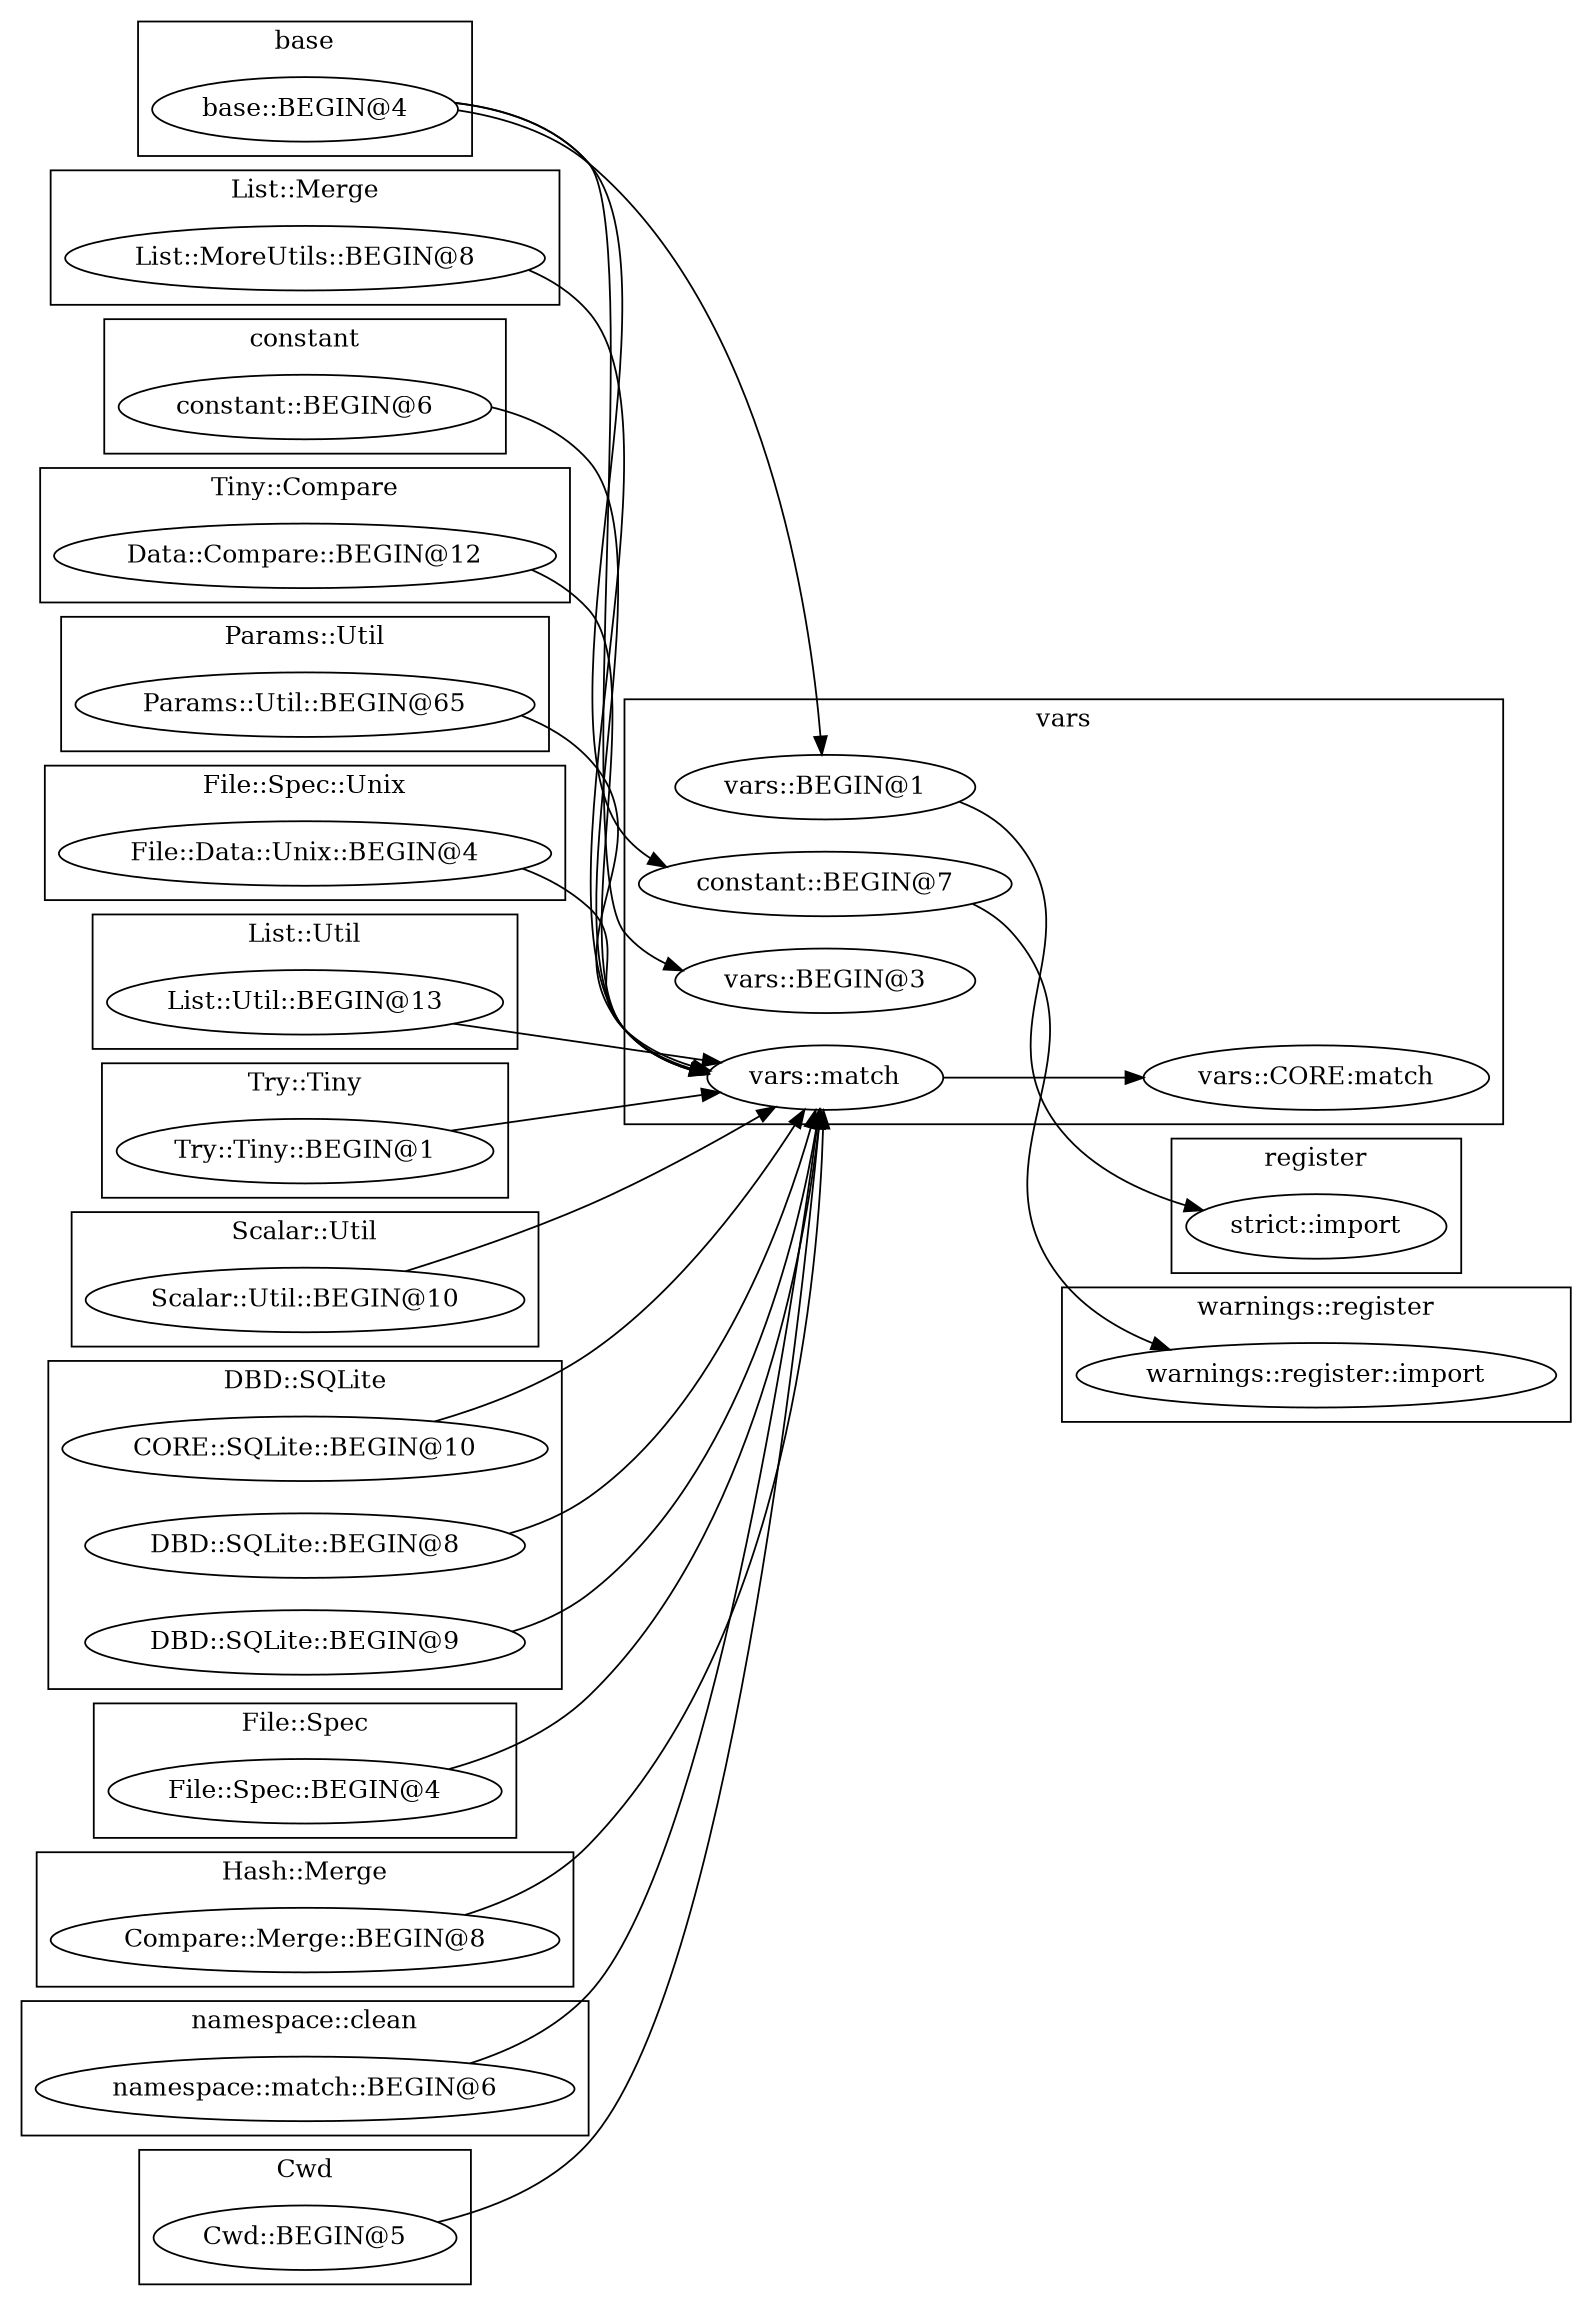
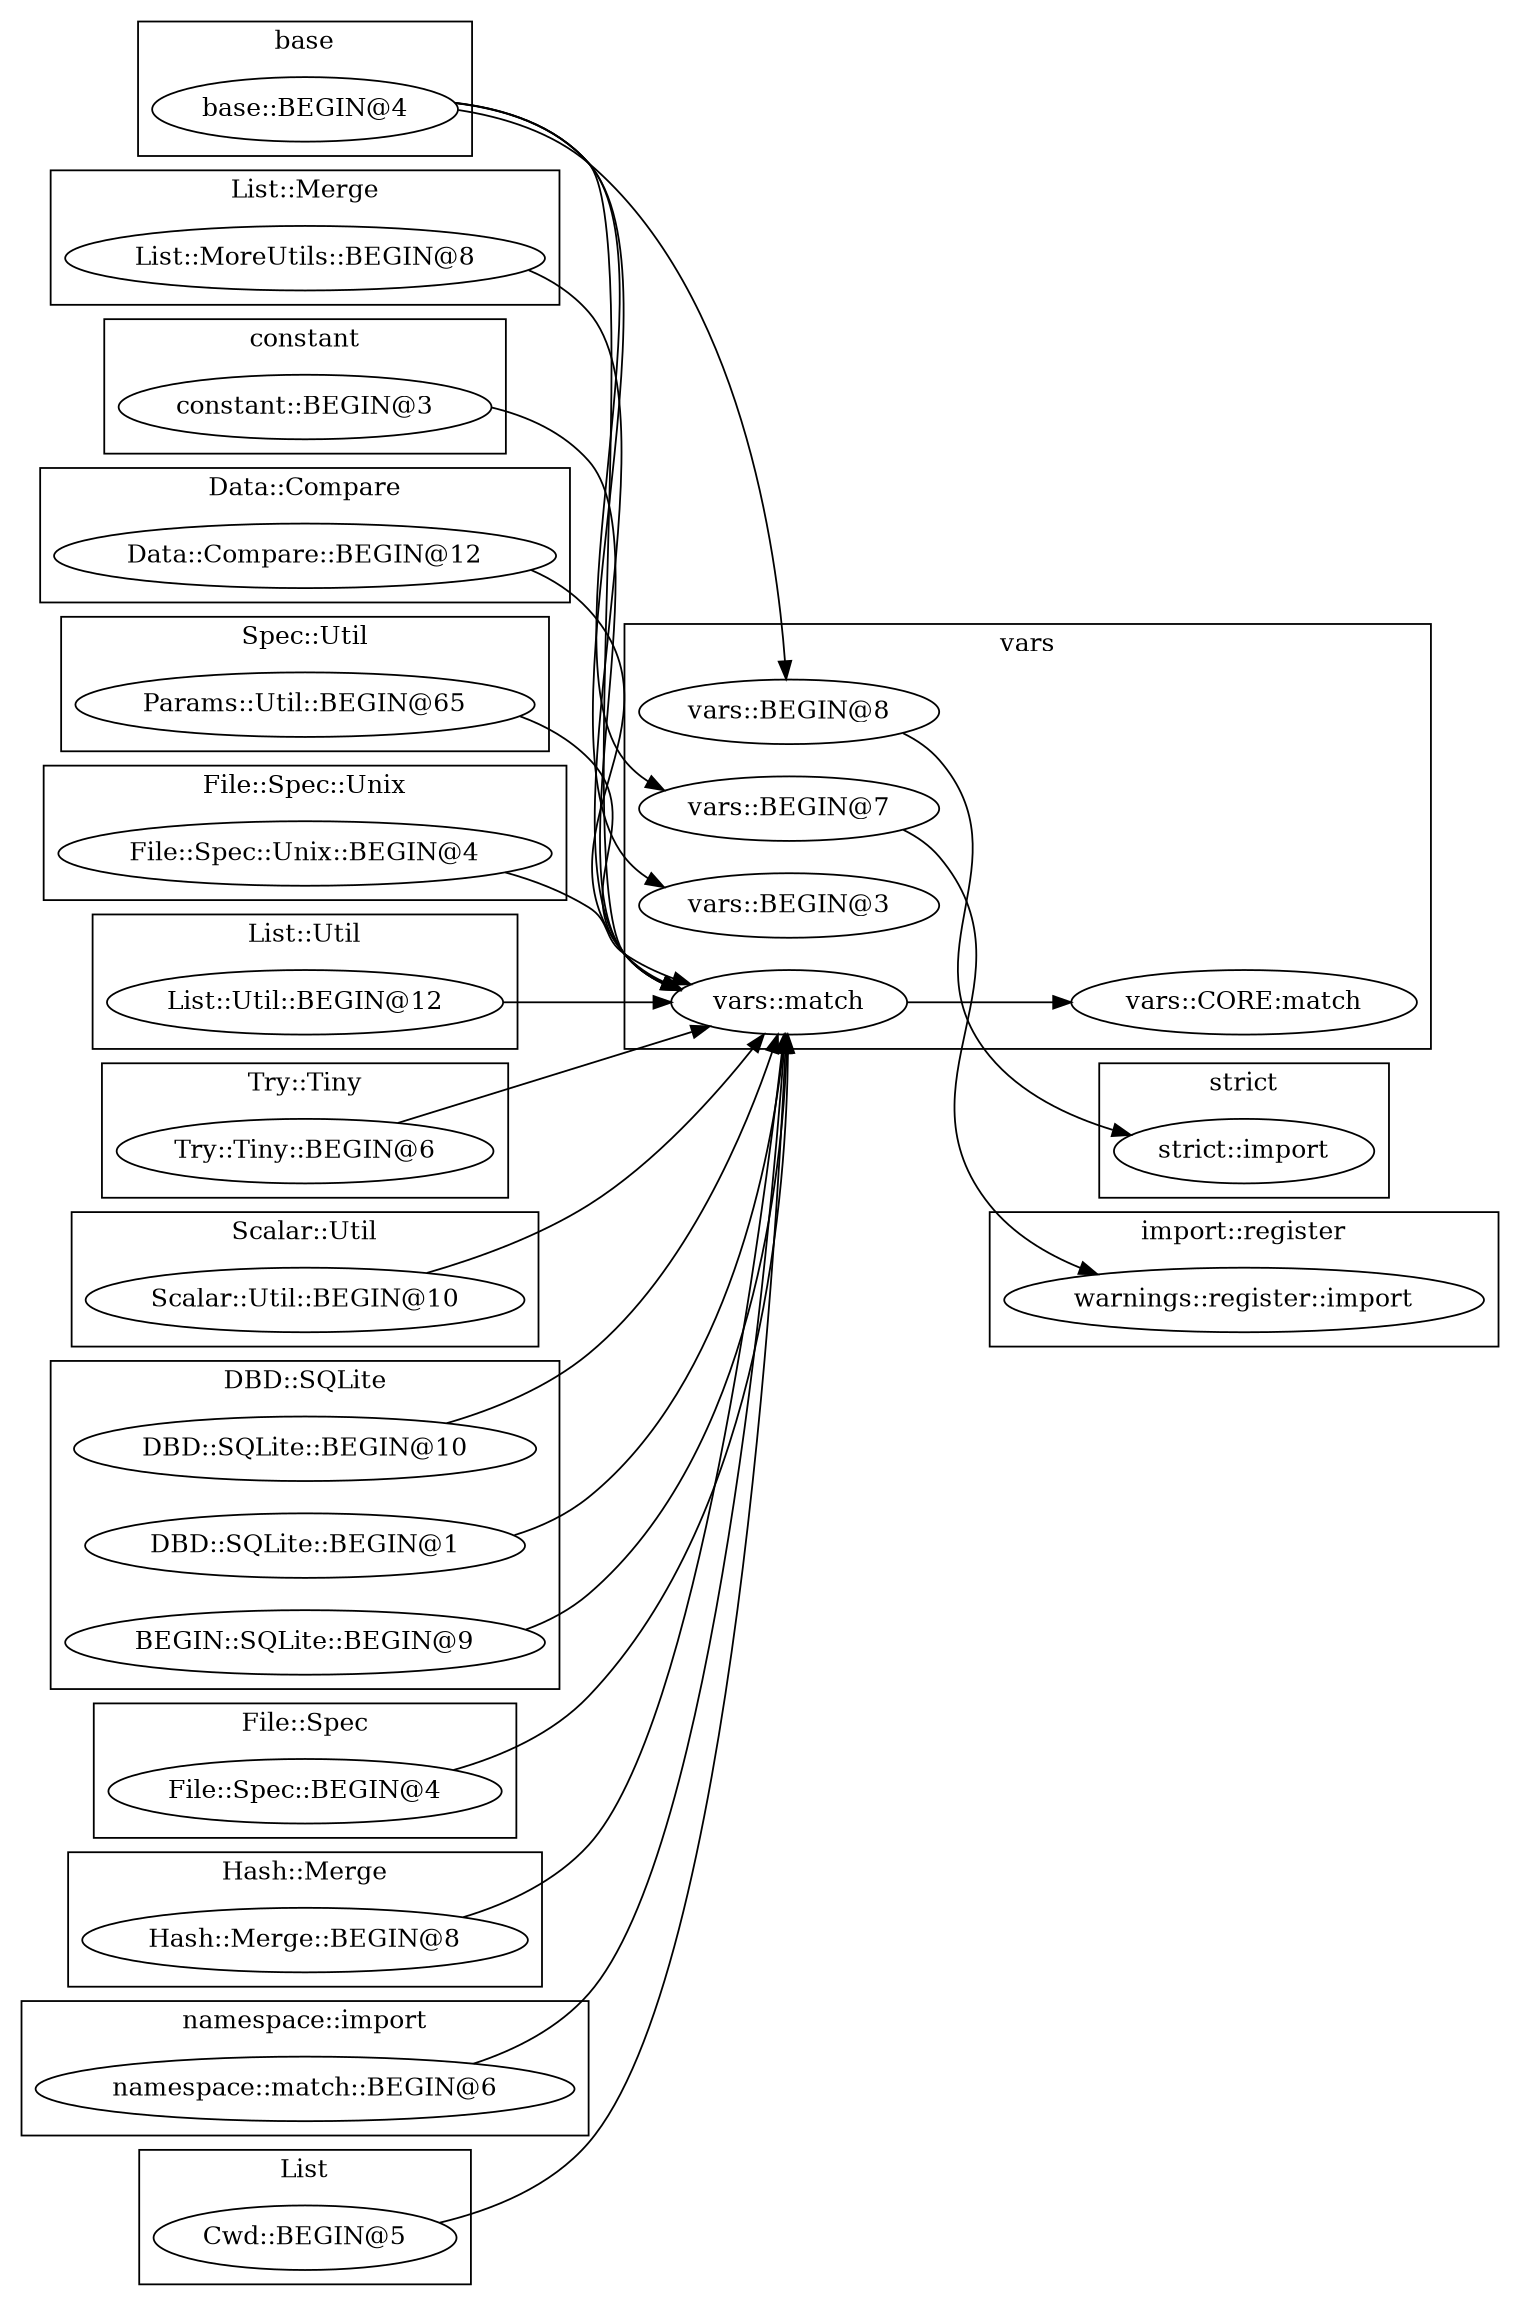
(305, 407) -> (305, 407)
(305, 489) -> (305, 489)
none -> (609, 507)
(305, 637) -> (305, 637)
(825, 787) -> (789, 712)
(305, 853) -> (305, 853)
(825, 884) -> (789, 809)
(305, 1002) -> (305, 1002)
(305, 1151) -> (305, 1151)
(1316, 1159) -> (1244, 1084)
(1316, 1308) -> (1244, 1233)
(305, 1449) -> (305, 1449)
(305, 1546) -> (305, 1546)
(305, 1642) -> (305, 1642)
(305, 1940) -> (305, 1940)
(305, 2022) -> (305, 2022)
(305, 2170) -> (305, 2170)
